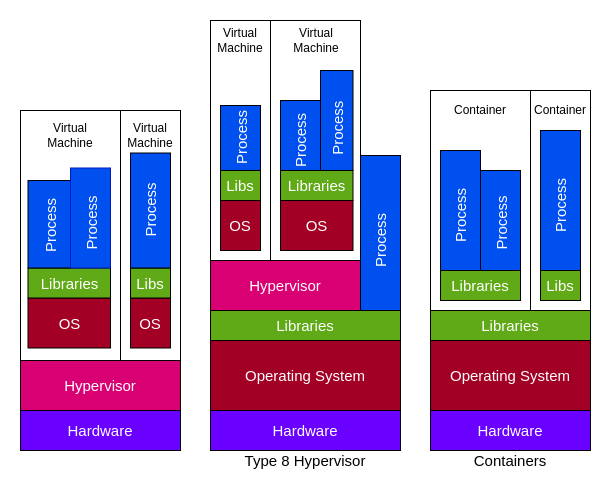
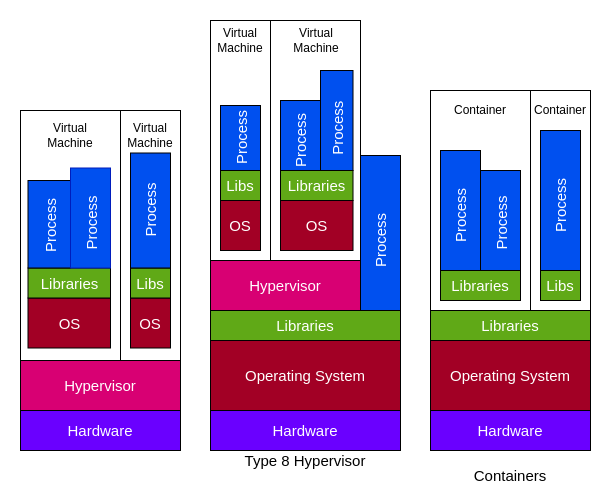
(511, 461) -> (511, 476)
